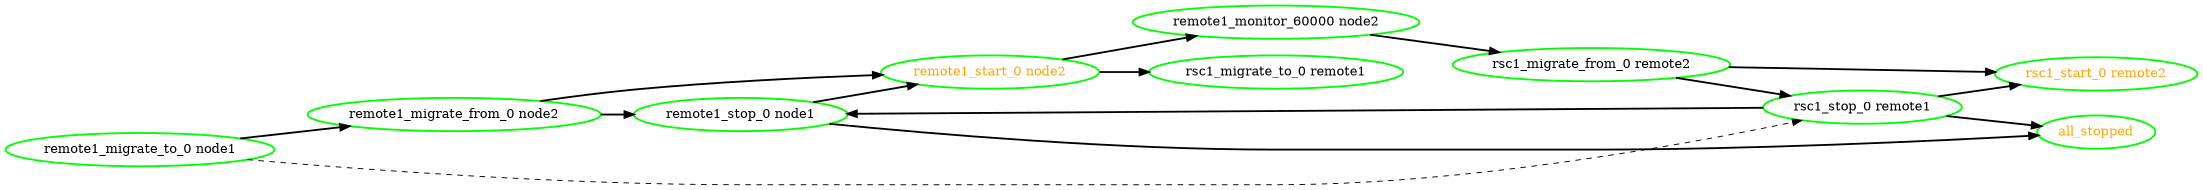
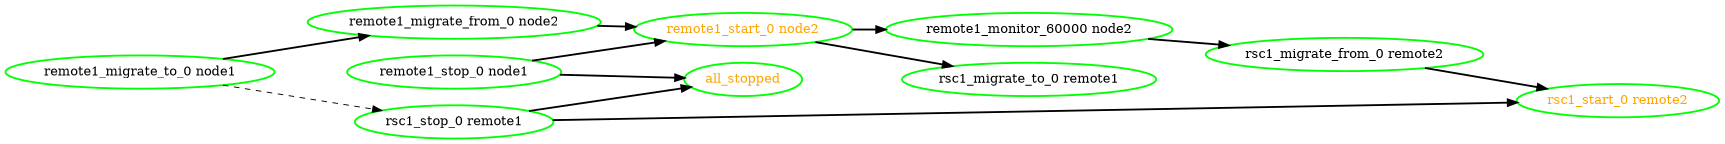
(1728, 86) -> none
(1310, 111) -> none
(613, 115) -> none
